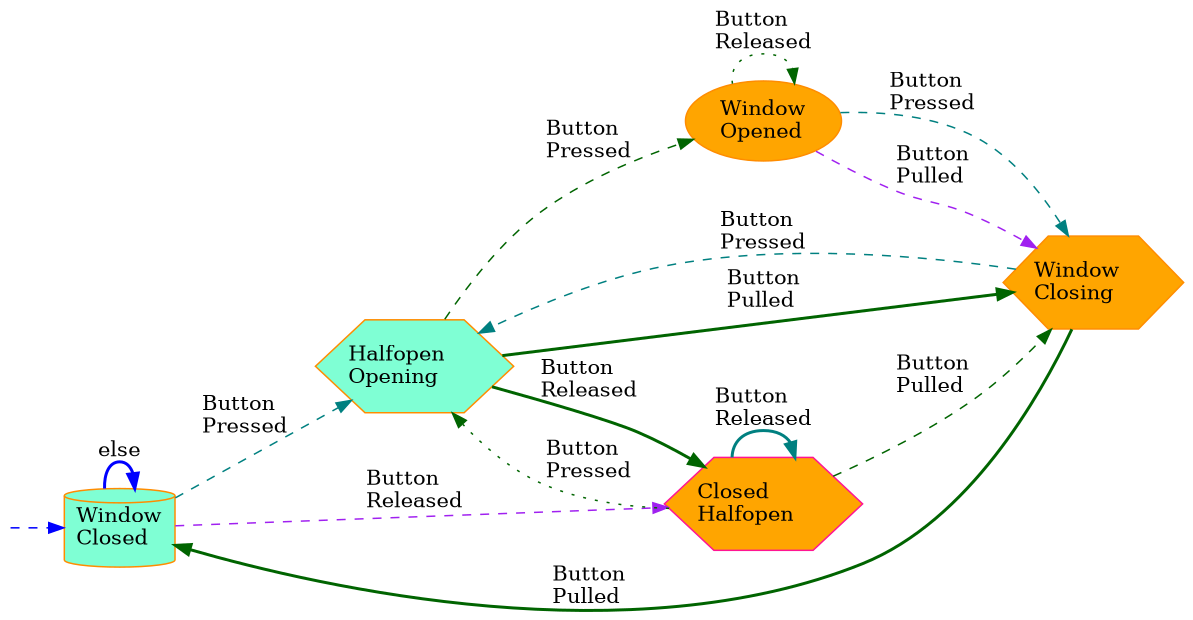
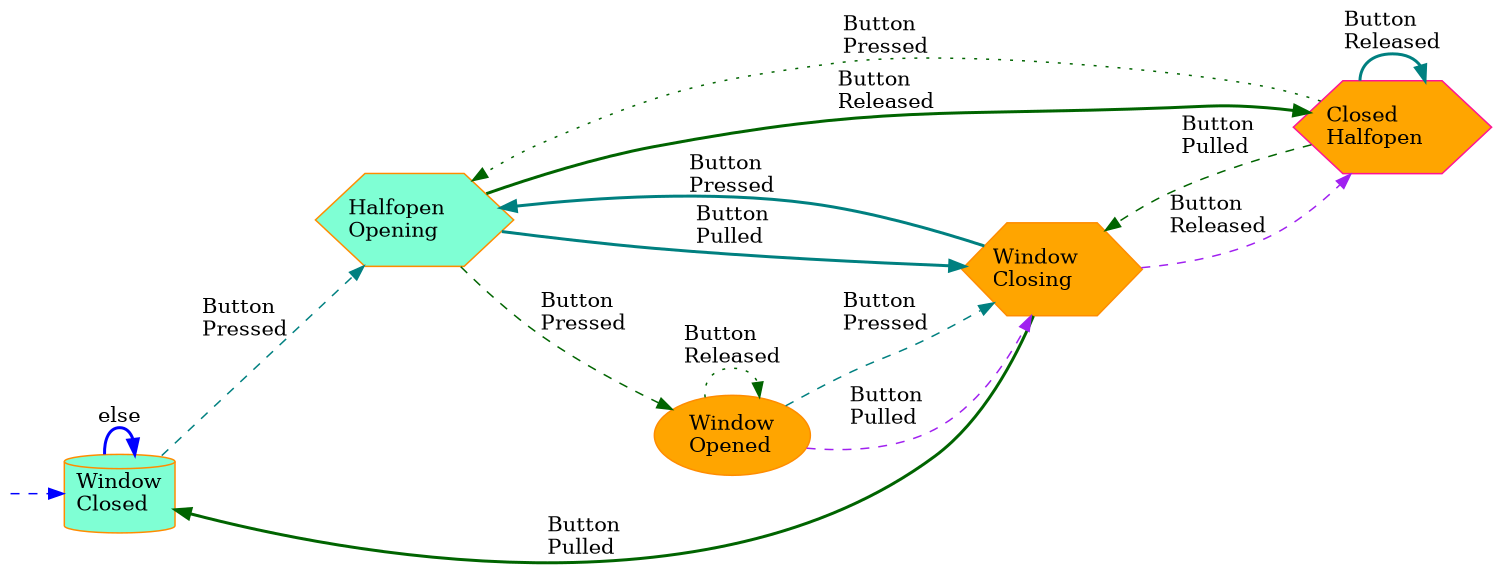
(749, 256) -> (753, 198)
(750, 325) -> (725, 254)
(414, 517) -> (1249, 245)
